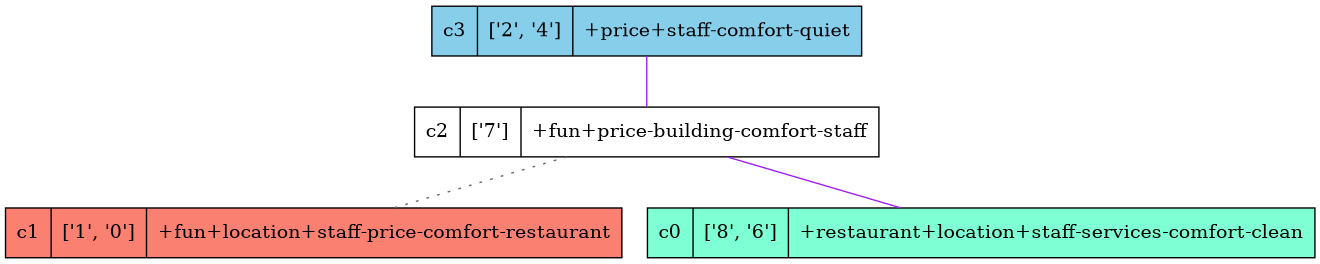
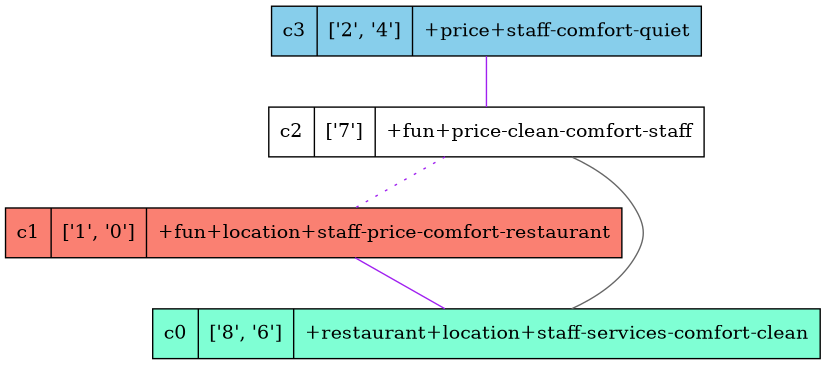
(700, 131) -> (540, 131)
(480, 182) -> (400, 182)
(814, 182) -> (643, 233)
none -> (400, 283)
